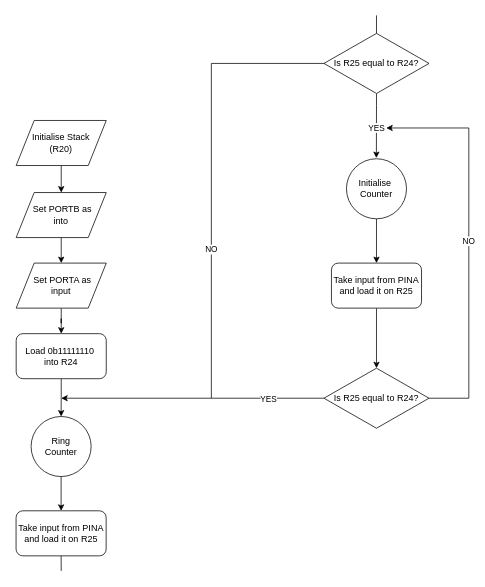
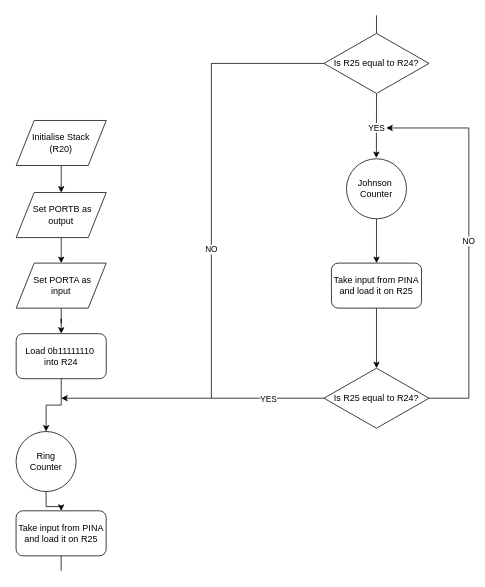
(376, 189) -> (376, 189)
(61, 215) -> (61, 215)
(61, 446) -> (46, 461)
